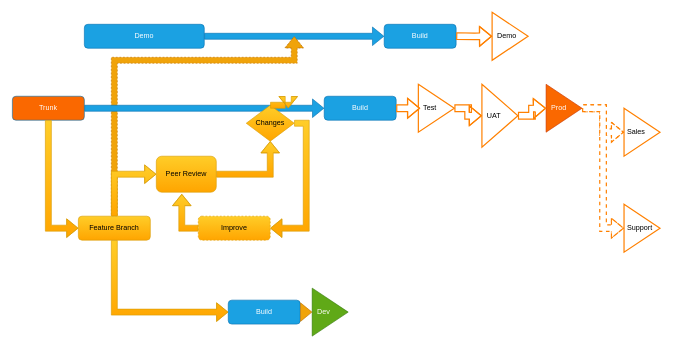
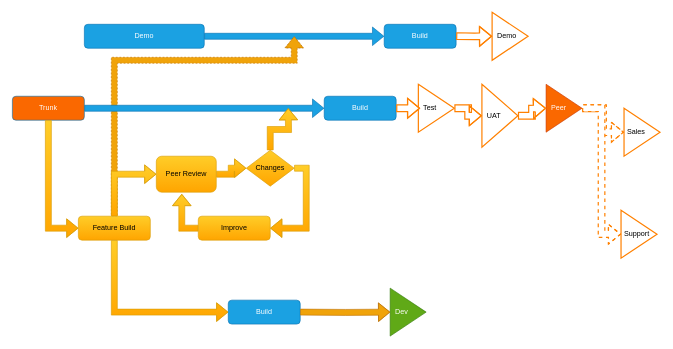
(556, 108) -> (556, 108)
(270, 123) -> (270, 168)
(114, 228) -> (114, 228)
(234, 228) -> (234, 228)
(642, 228) -> (639, 234)
(330, 312) -> (408, 312)
